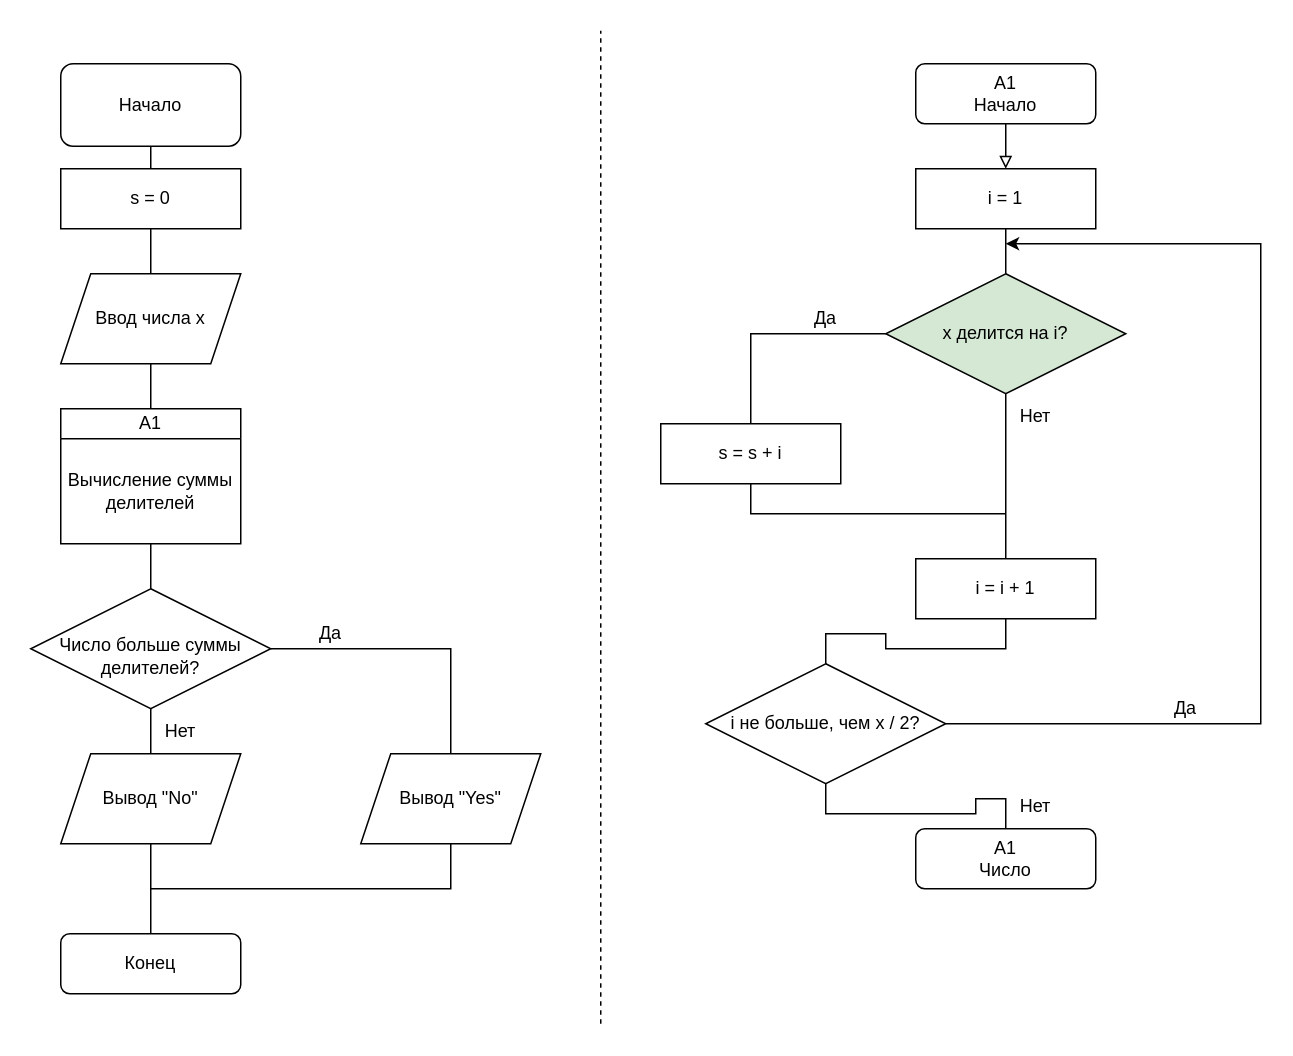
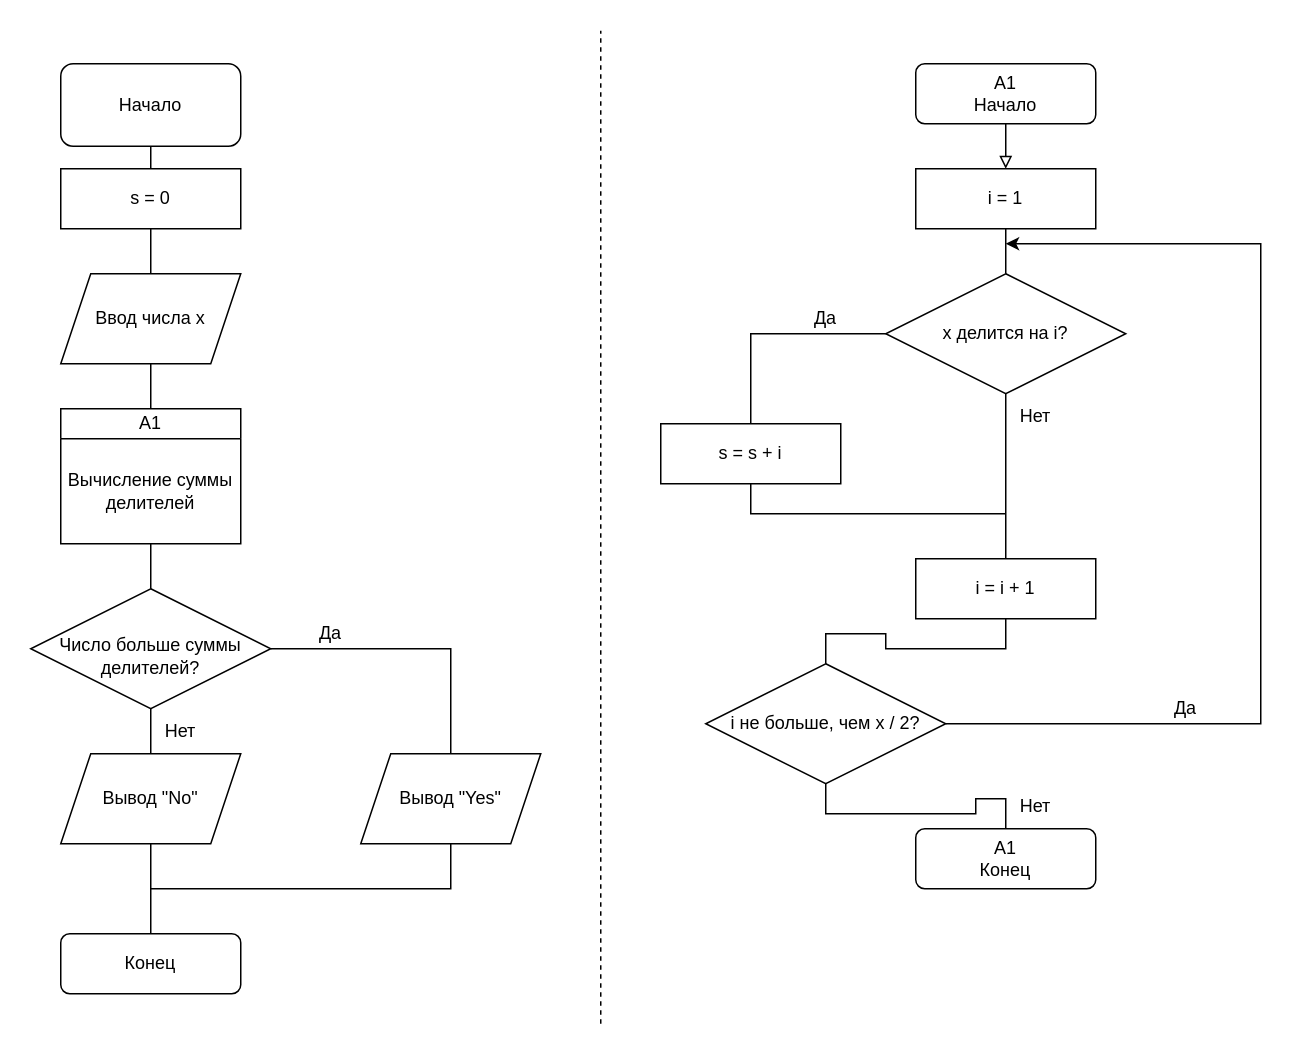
(1006, 334) -> (1006, 334)
(1006, 859) -> (1006, 859)
